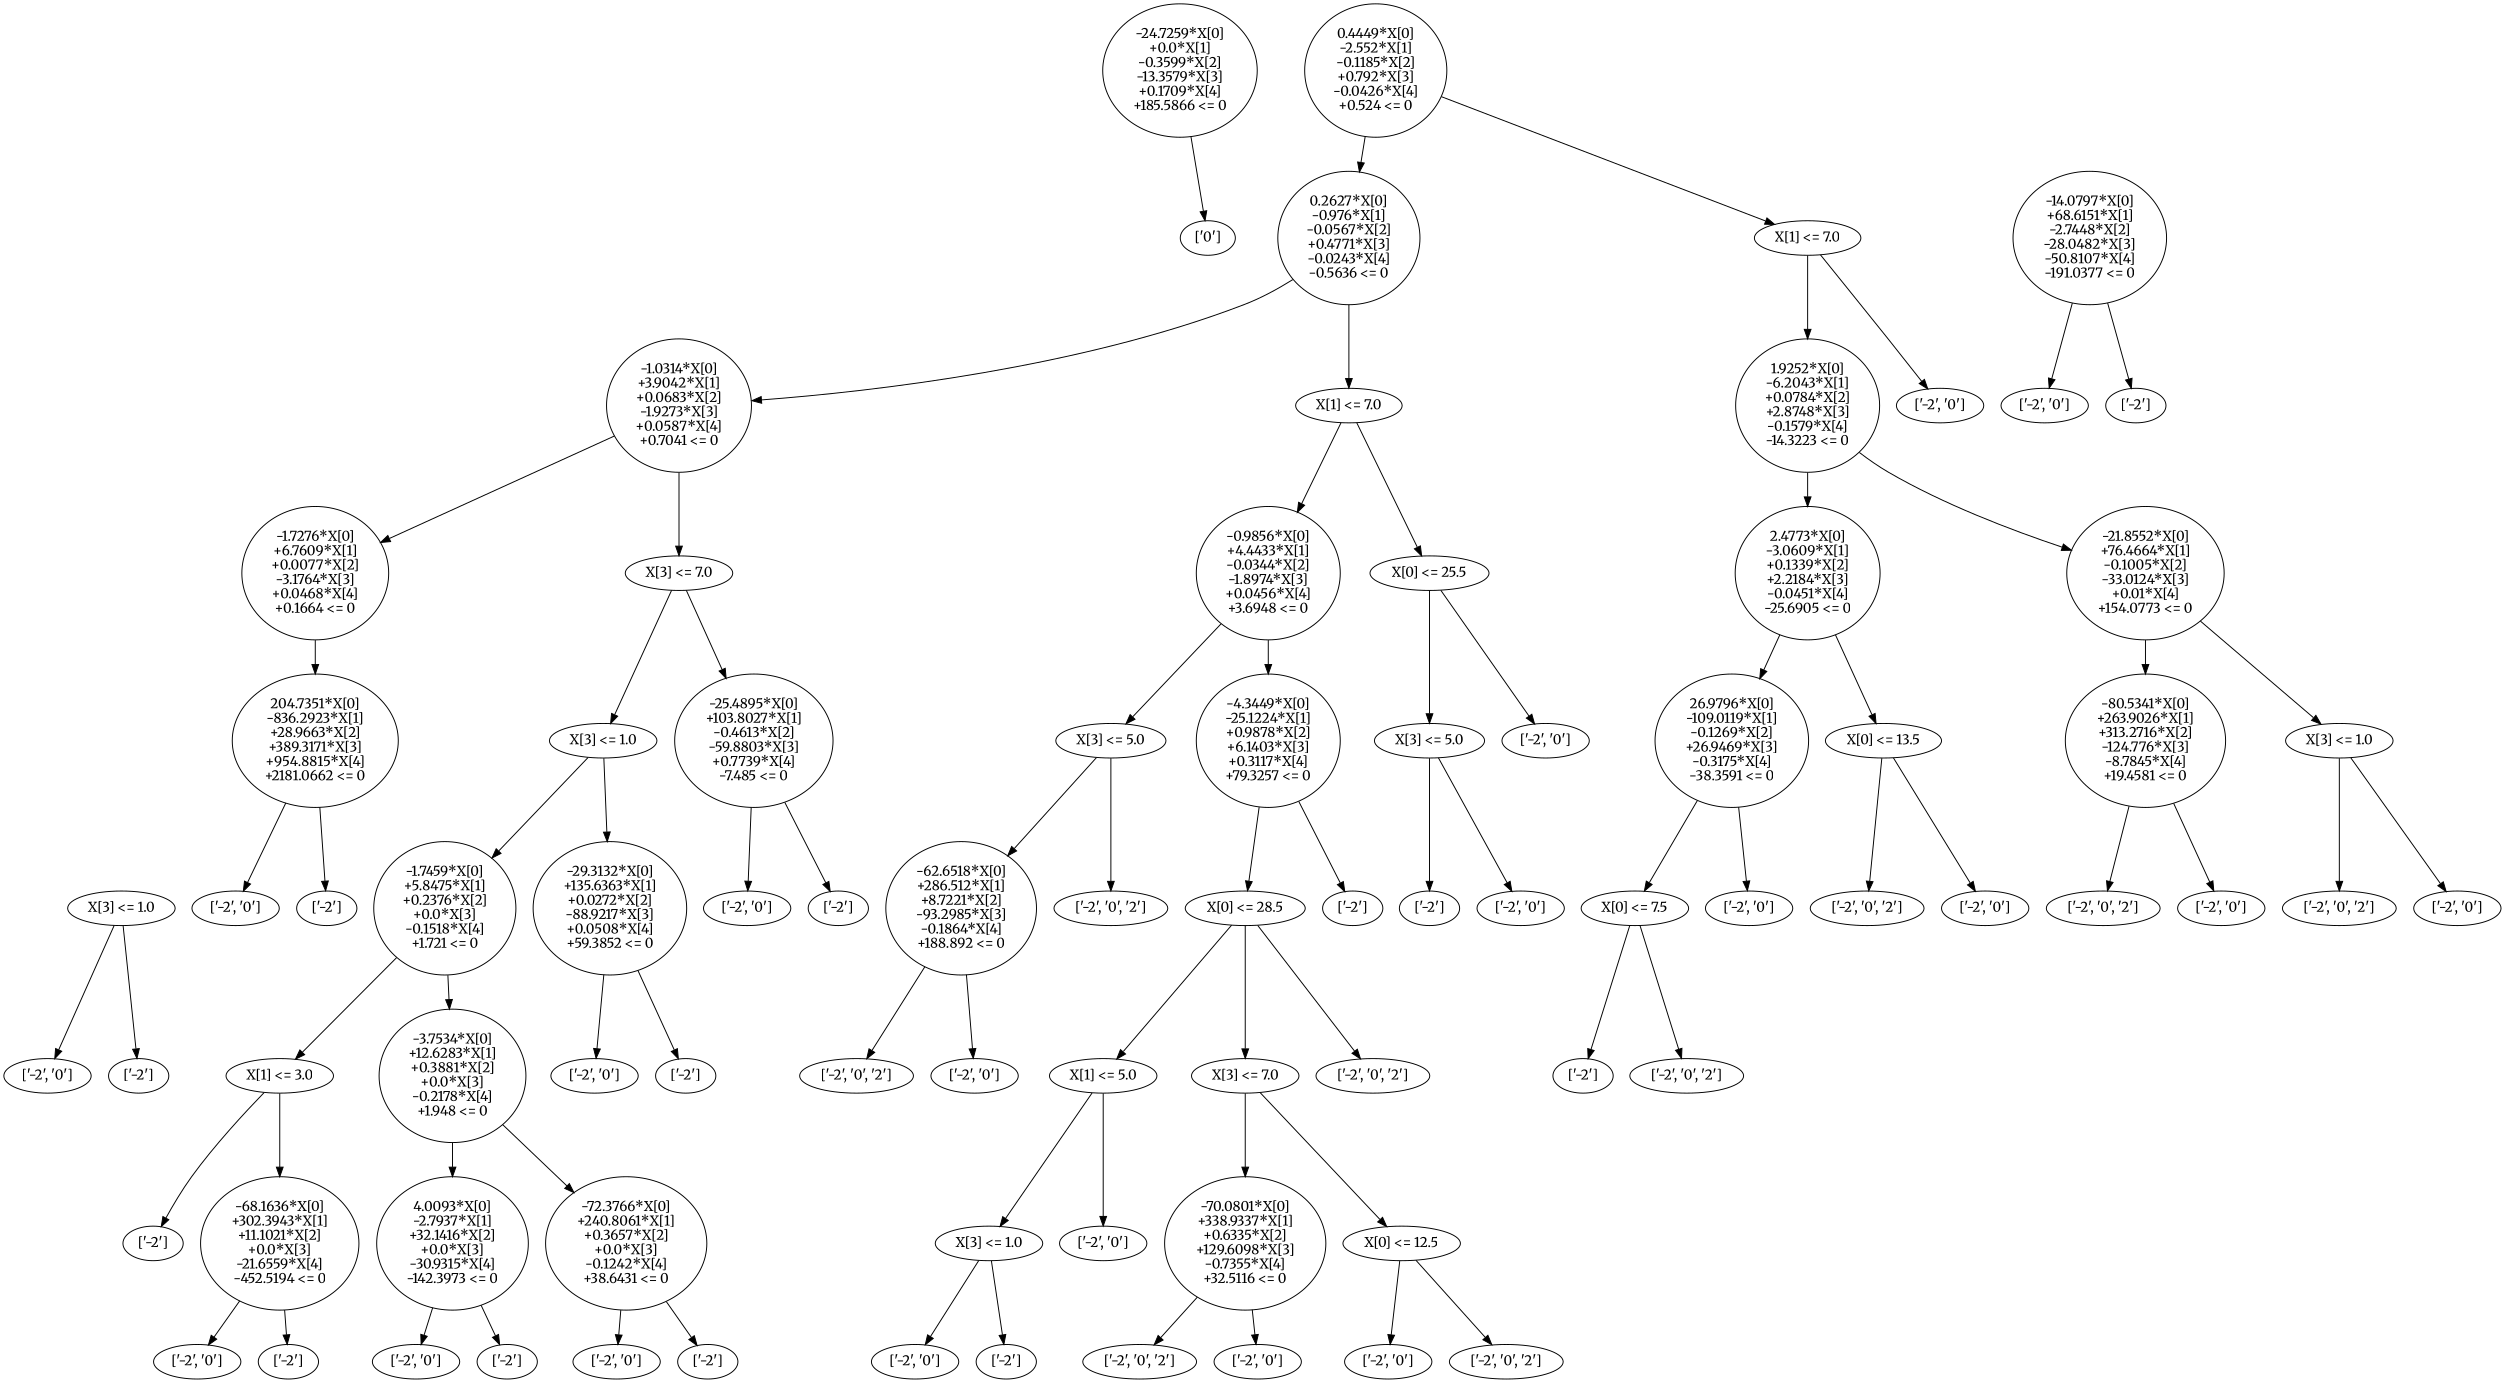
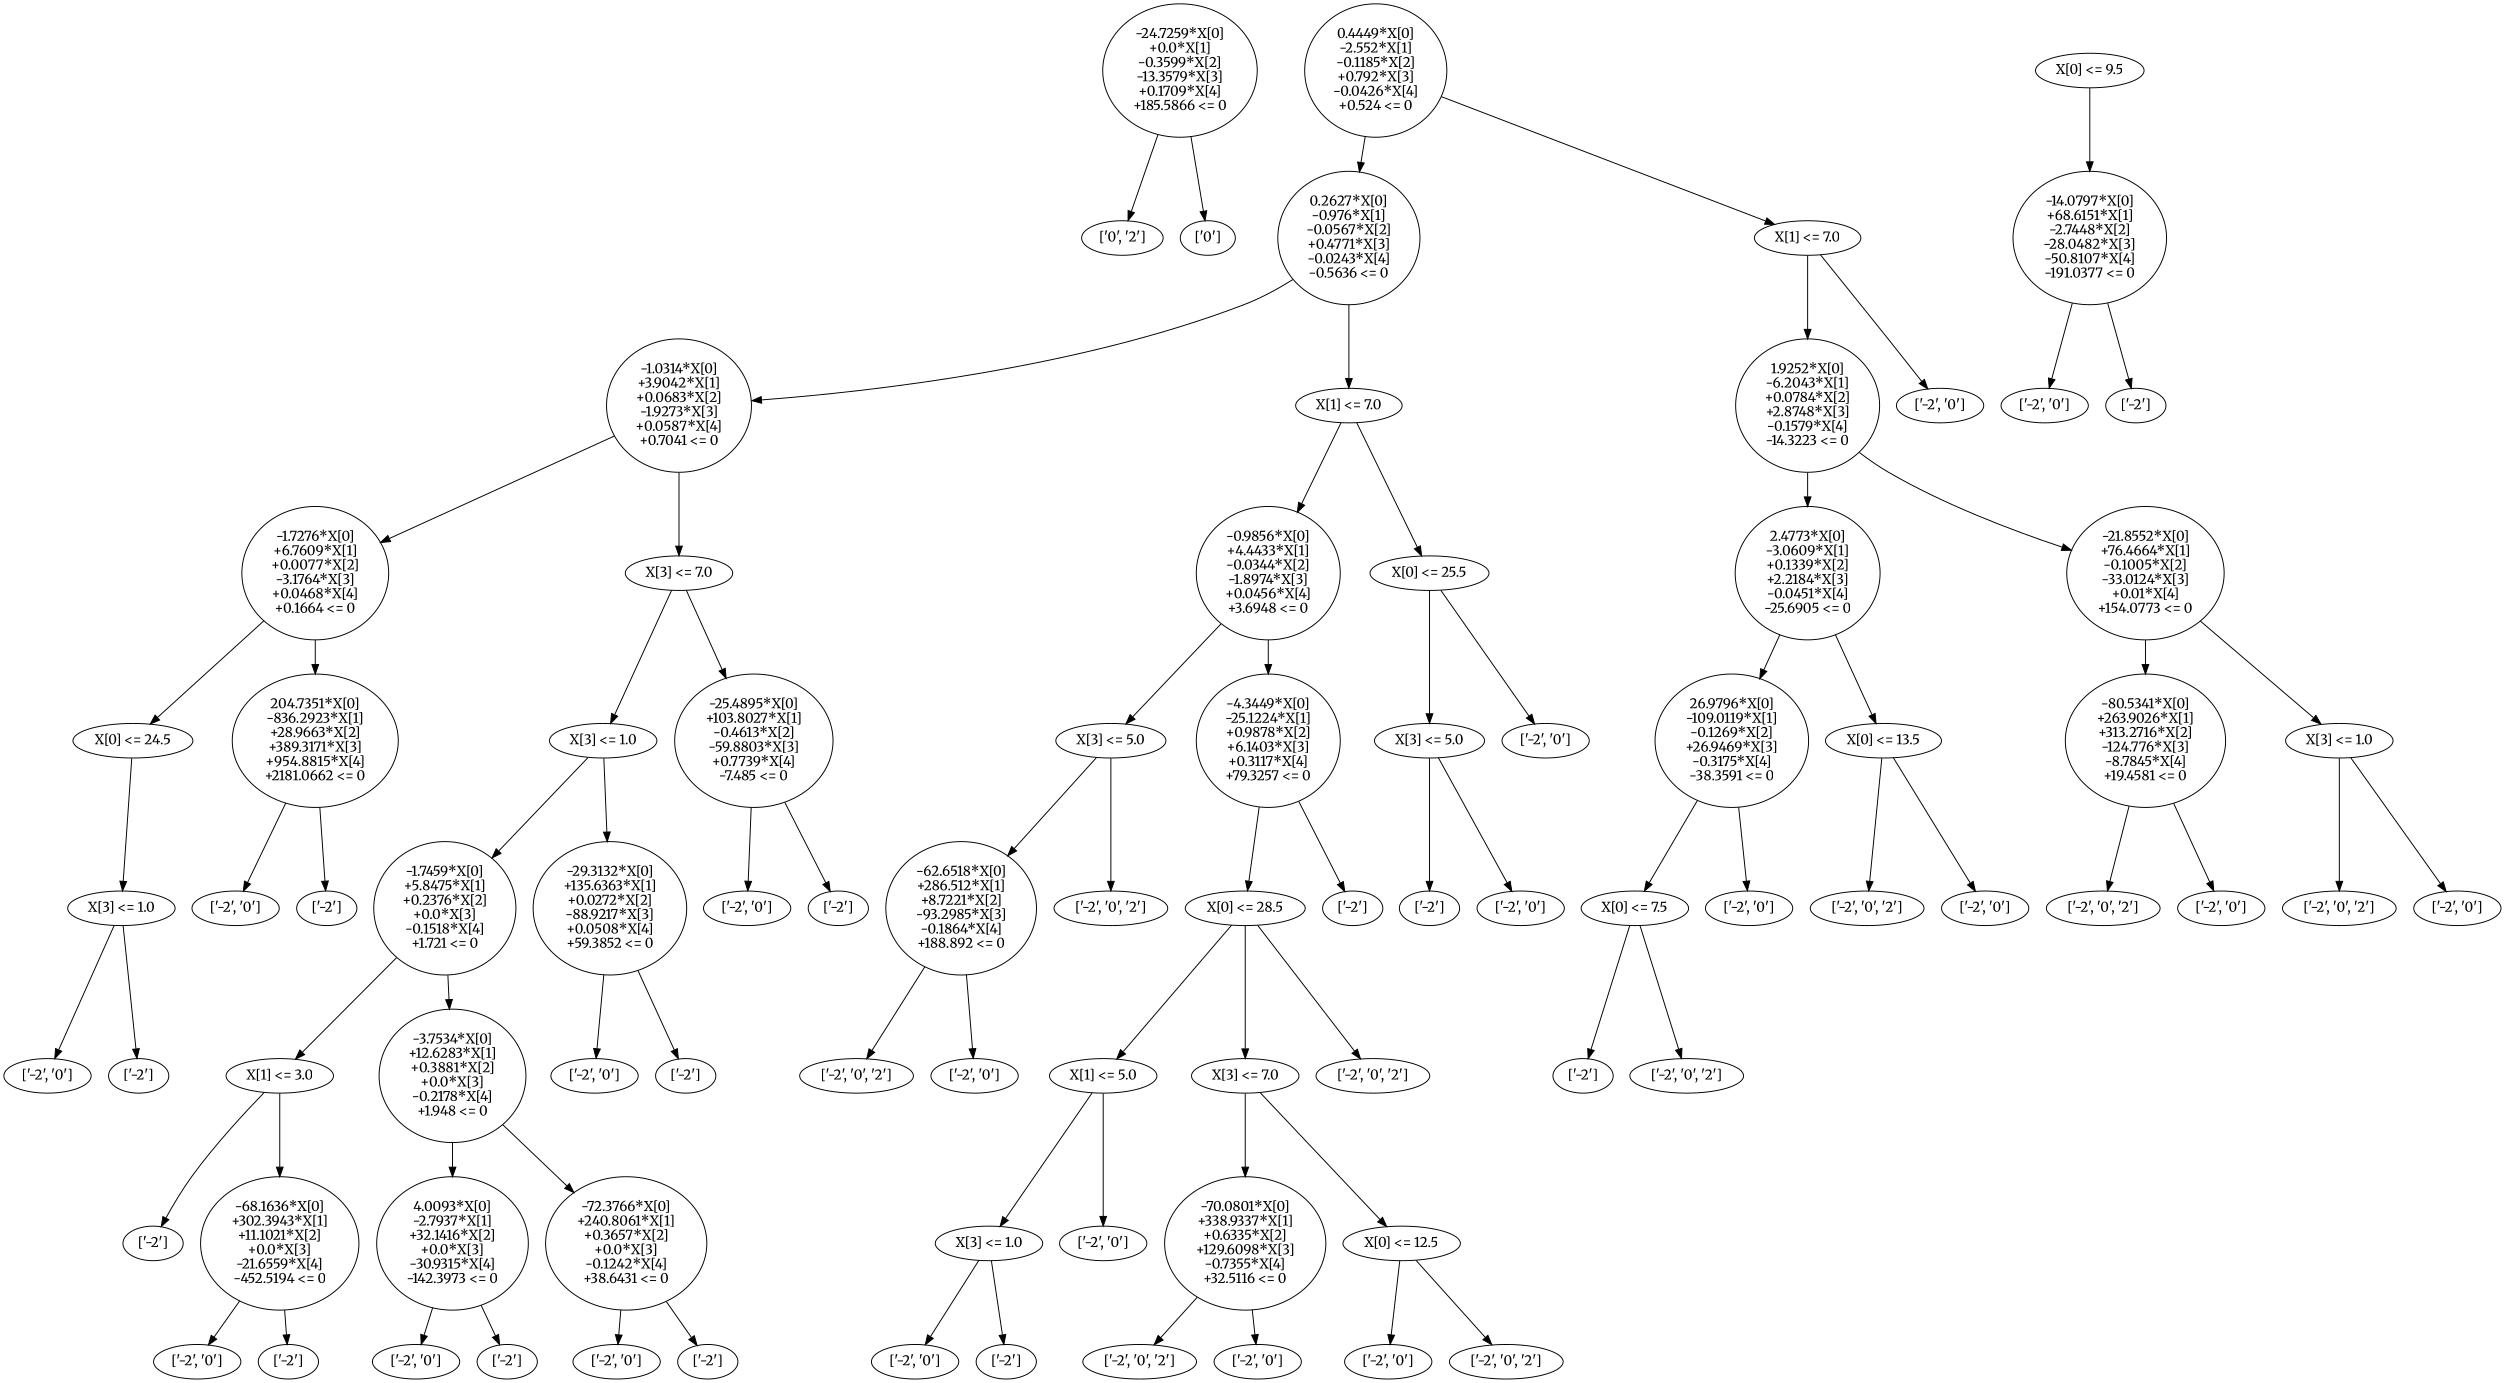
none -> (2090, 71)
none -> (1122, 238)
none -> (133, 741)
